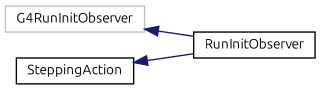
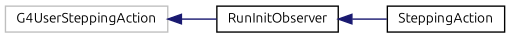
(75, 19) -> (87, 19)
(171, 57) -> (370, 19)
